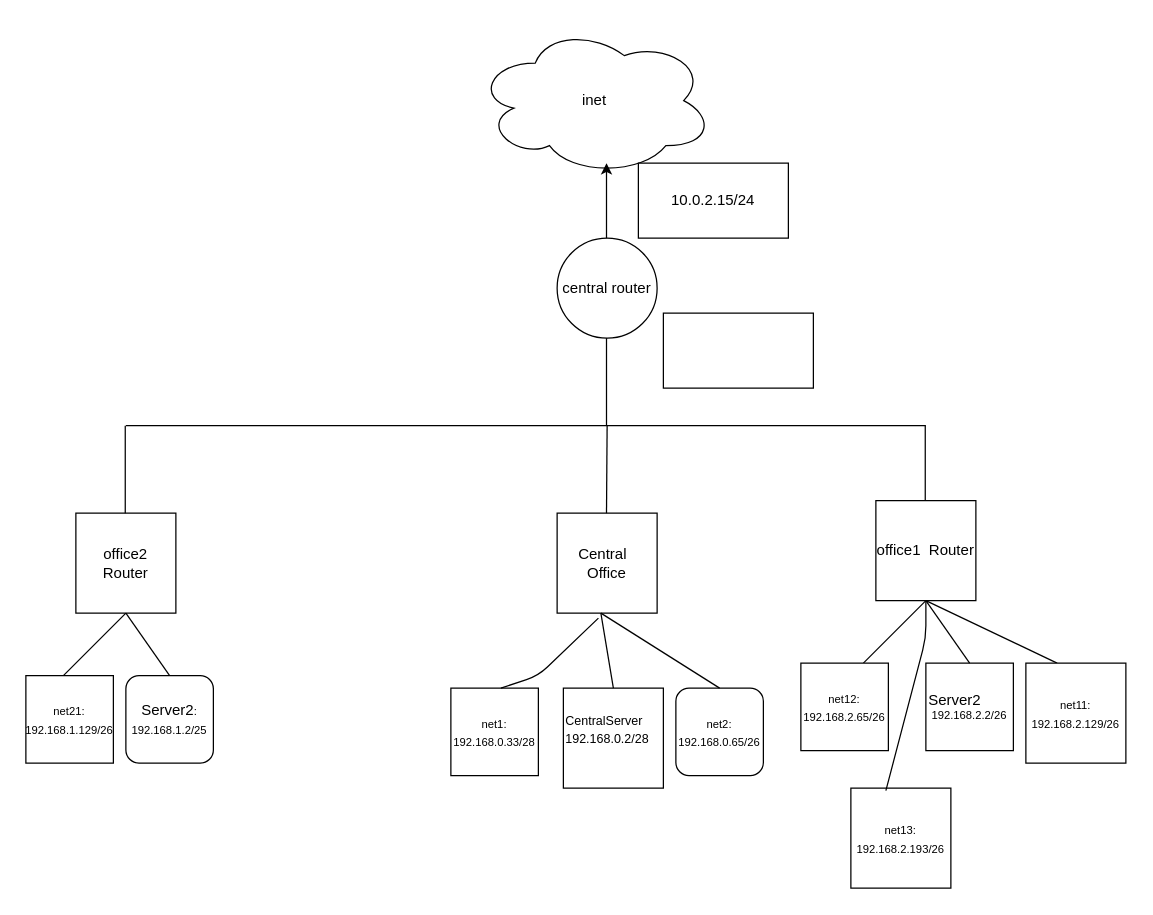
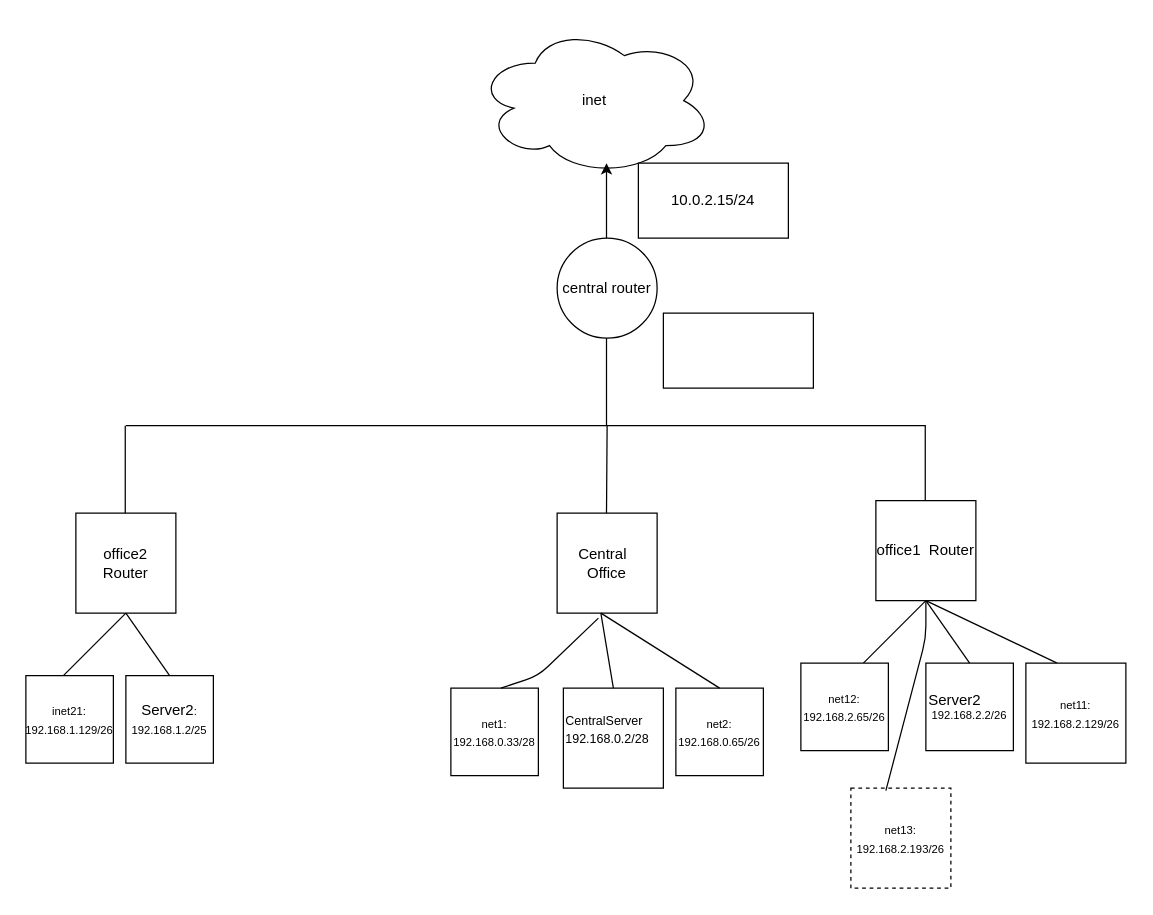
(69, 719) -> (69, 719)
(169, 719) -> (169, 719)
(719, 732) -> (719, 732)
(901, 838) -> (901, 838)
